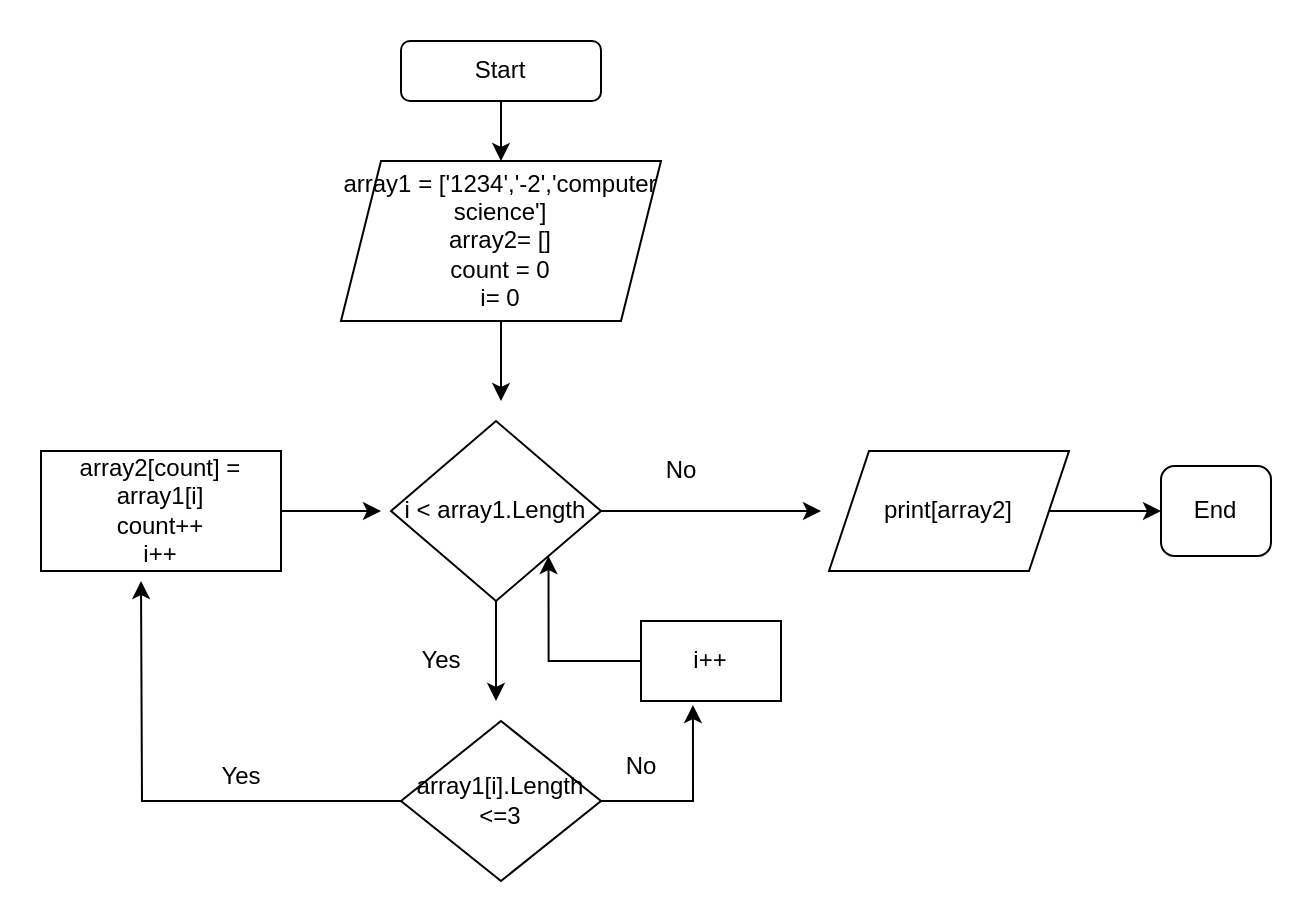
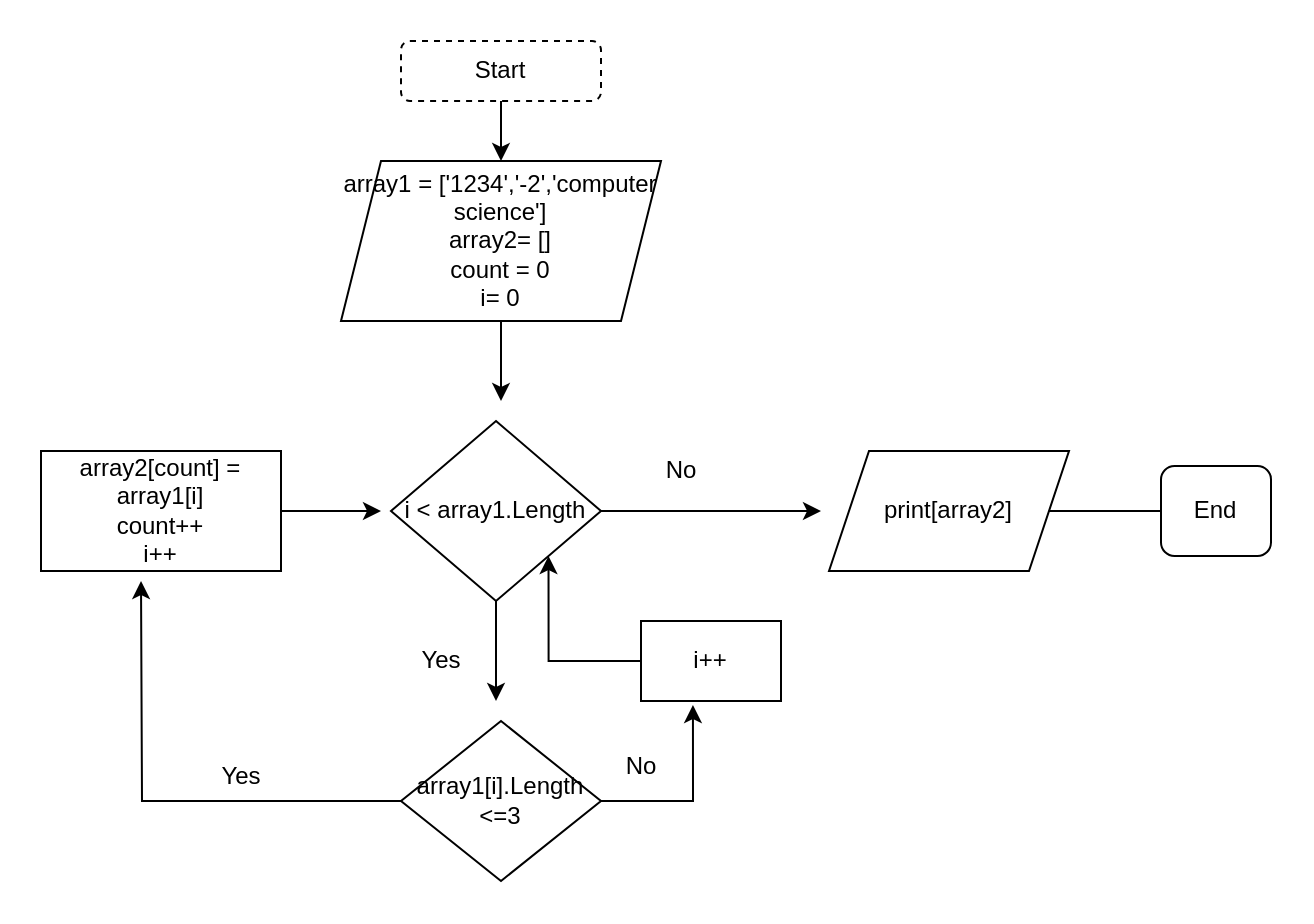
(501, 71) -> (501, 71)
(1146, 511) -> (1151, 511)
